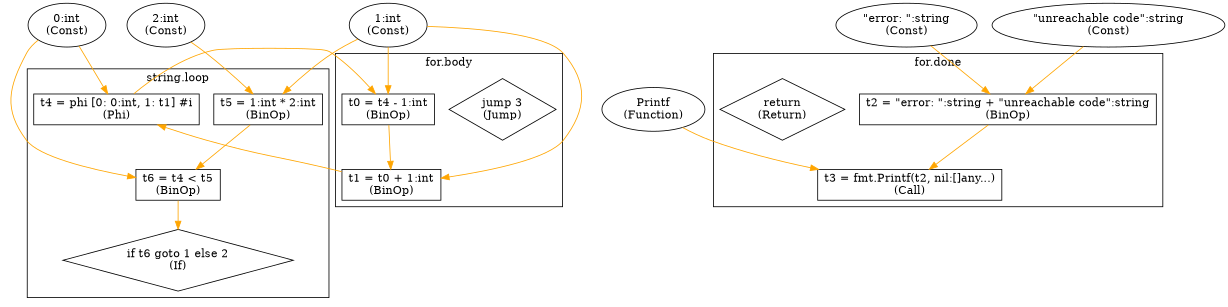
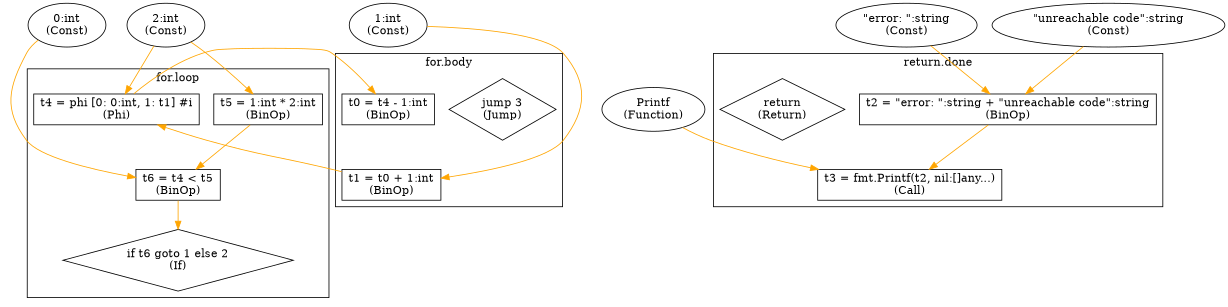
(322, 61) -> none
(89, 63) -> (144, 63)
(938, 63) -> (938, 63)
(388, 66) -> none
(178, 78) -> (178, 78)
(390, 143) -> none
